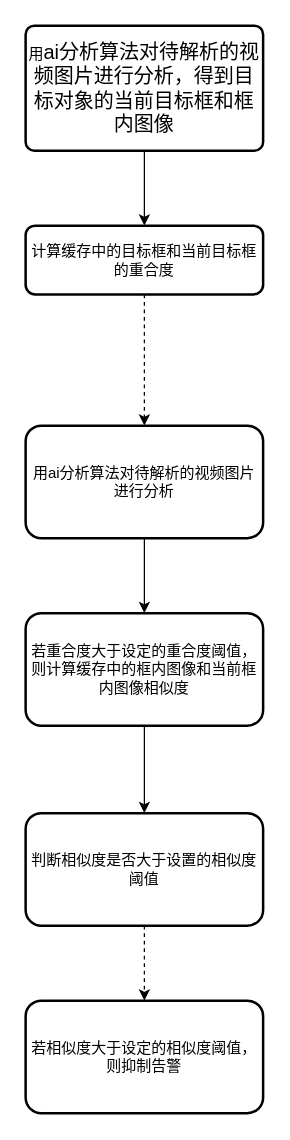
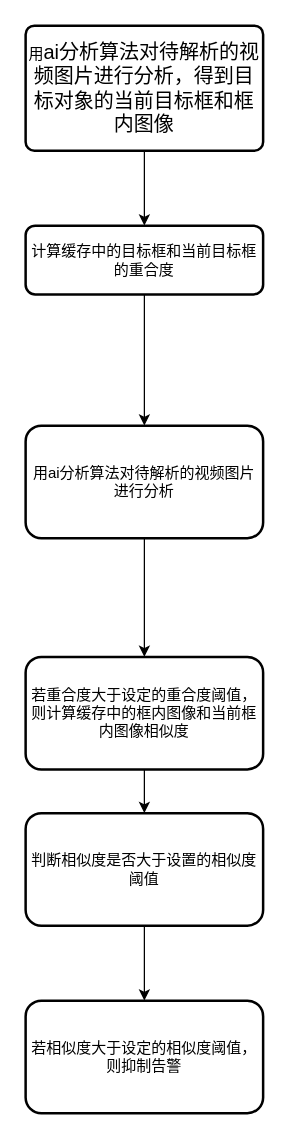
(144, 356) -> (144, 356)
(144, 669) -> (144, 713)
(144, 960) -> (144, 960)
